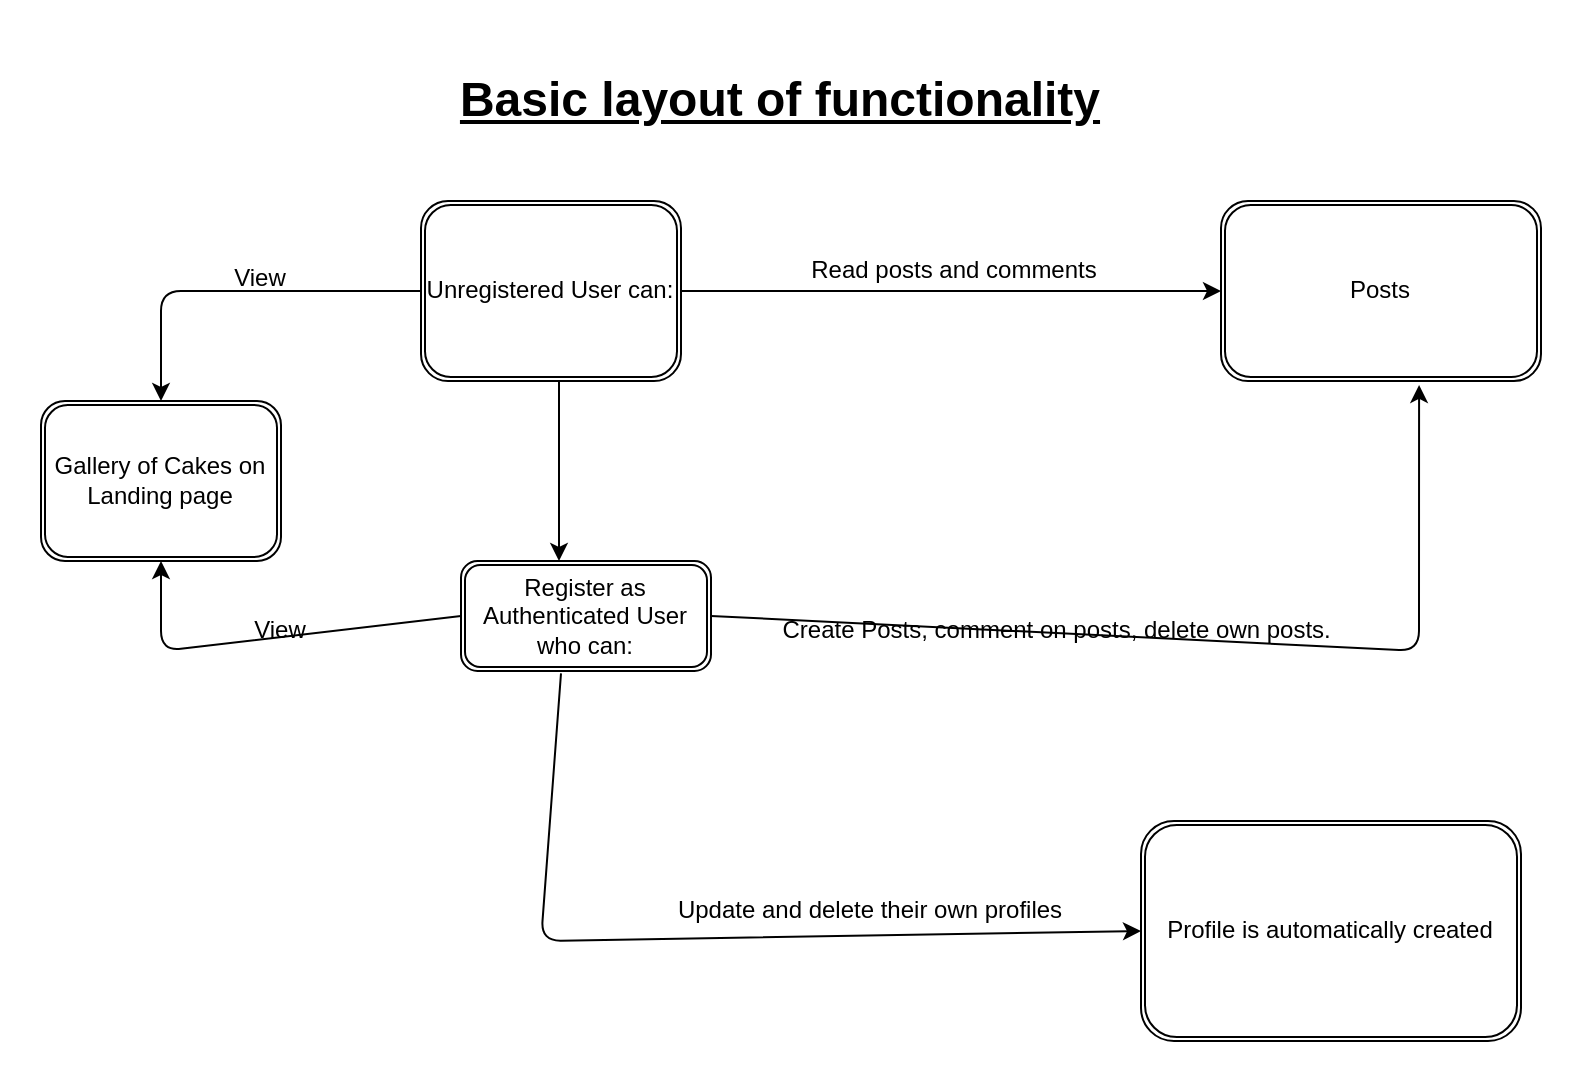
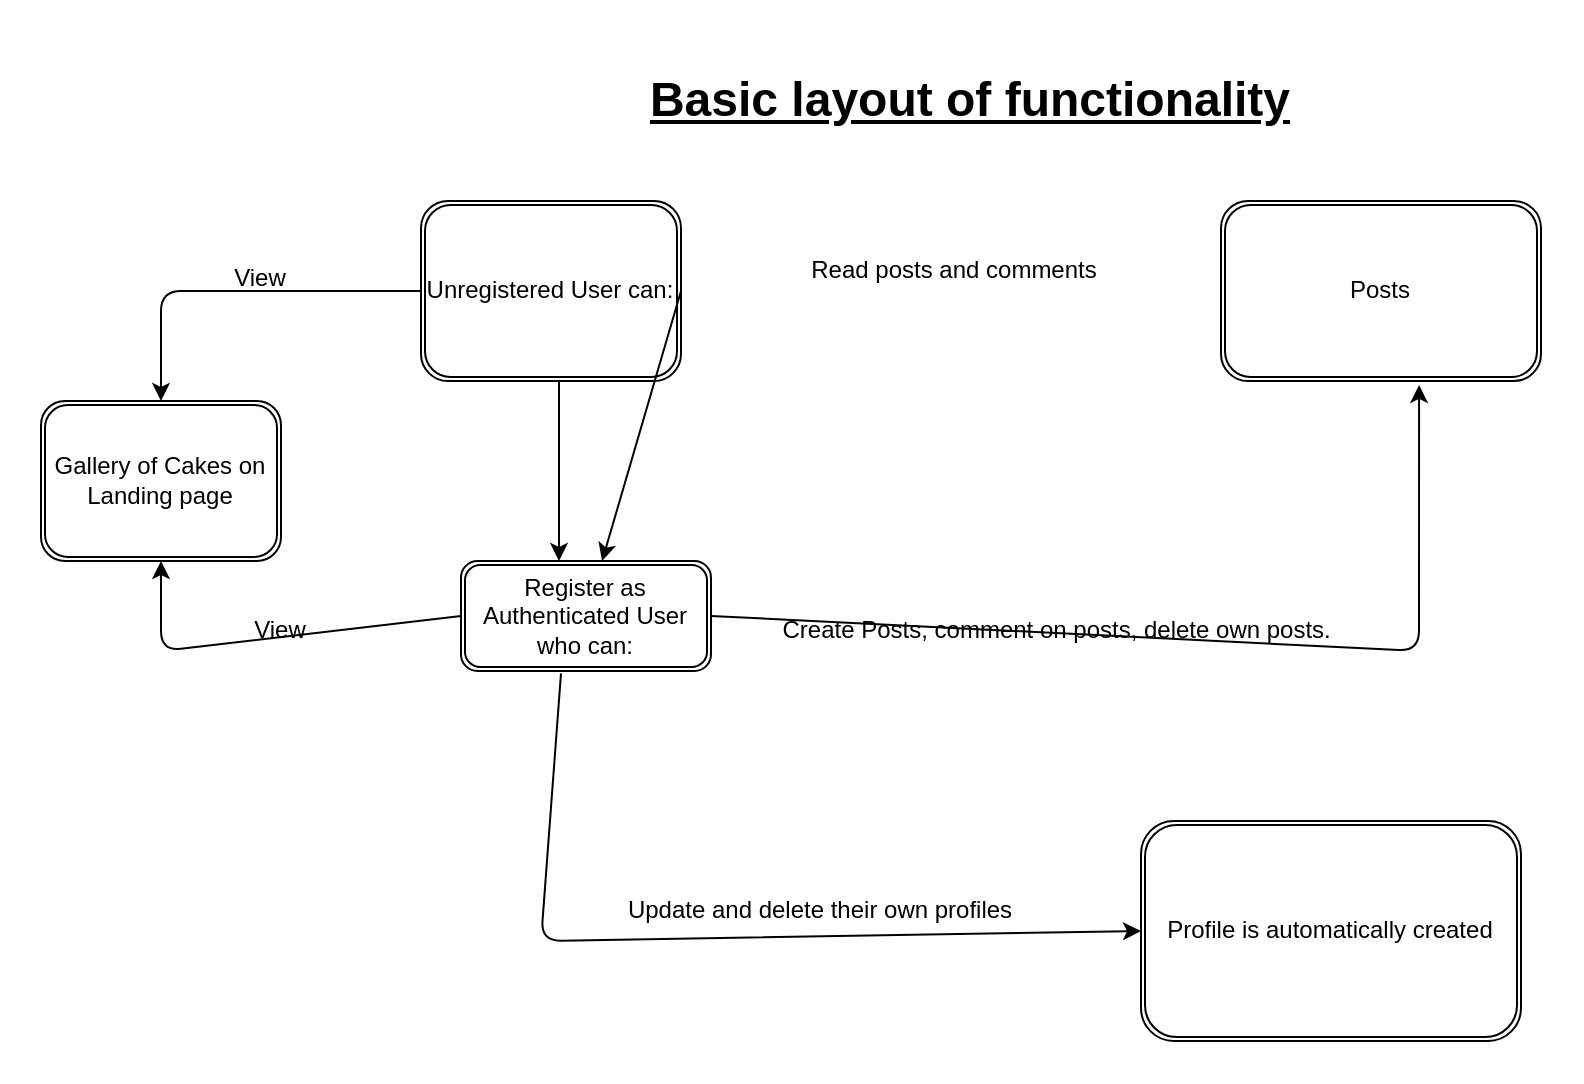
(781, 101) -> (971, 101)
(944, 291) -> (643, 420)
(871, 911) -> (821, 911)
